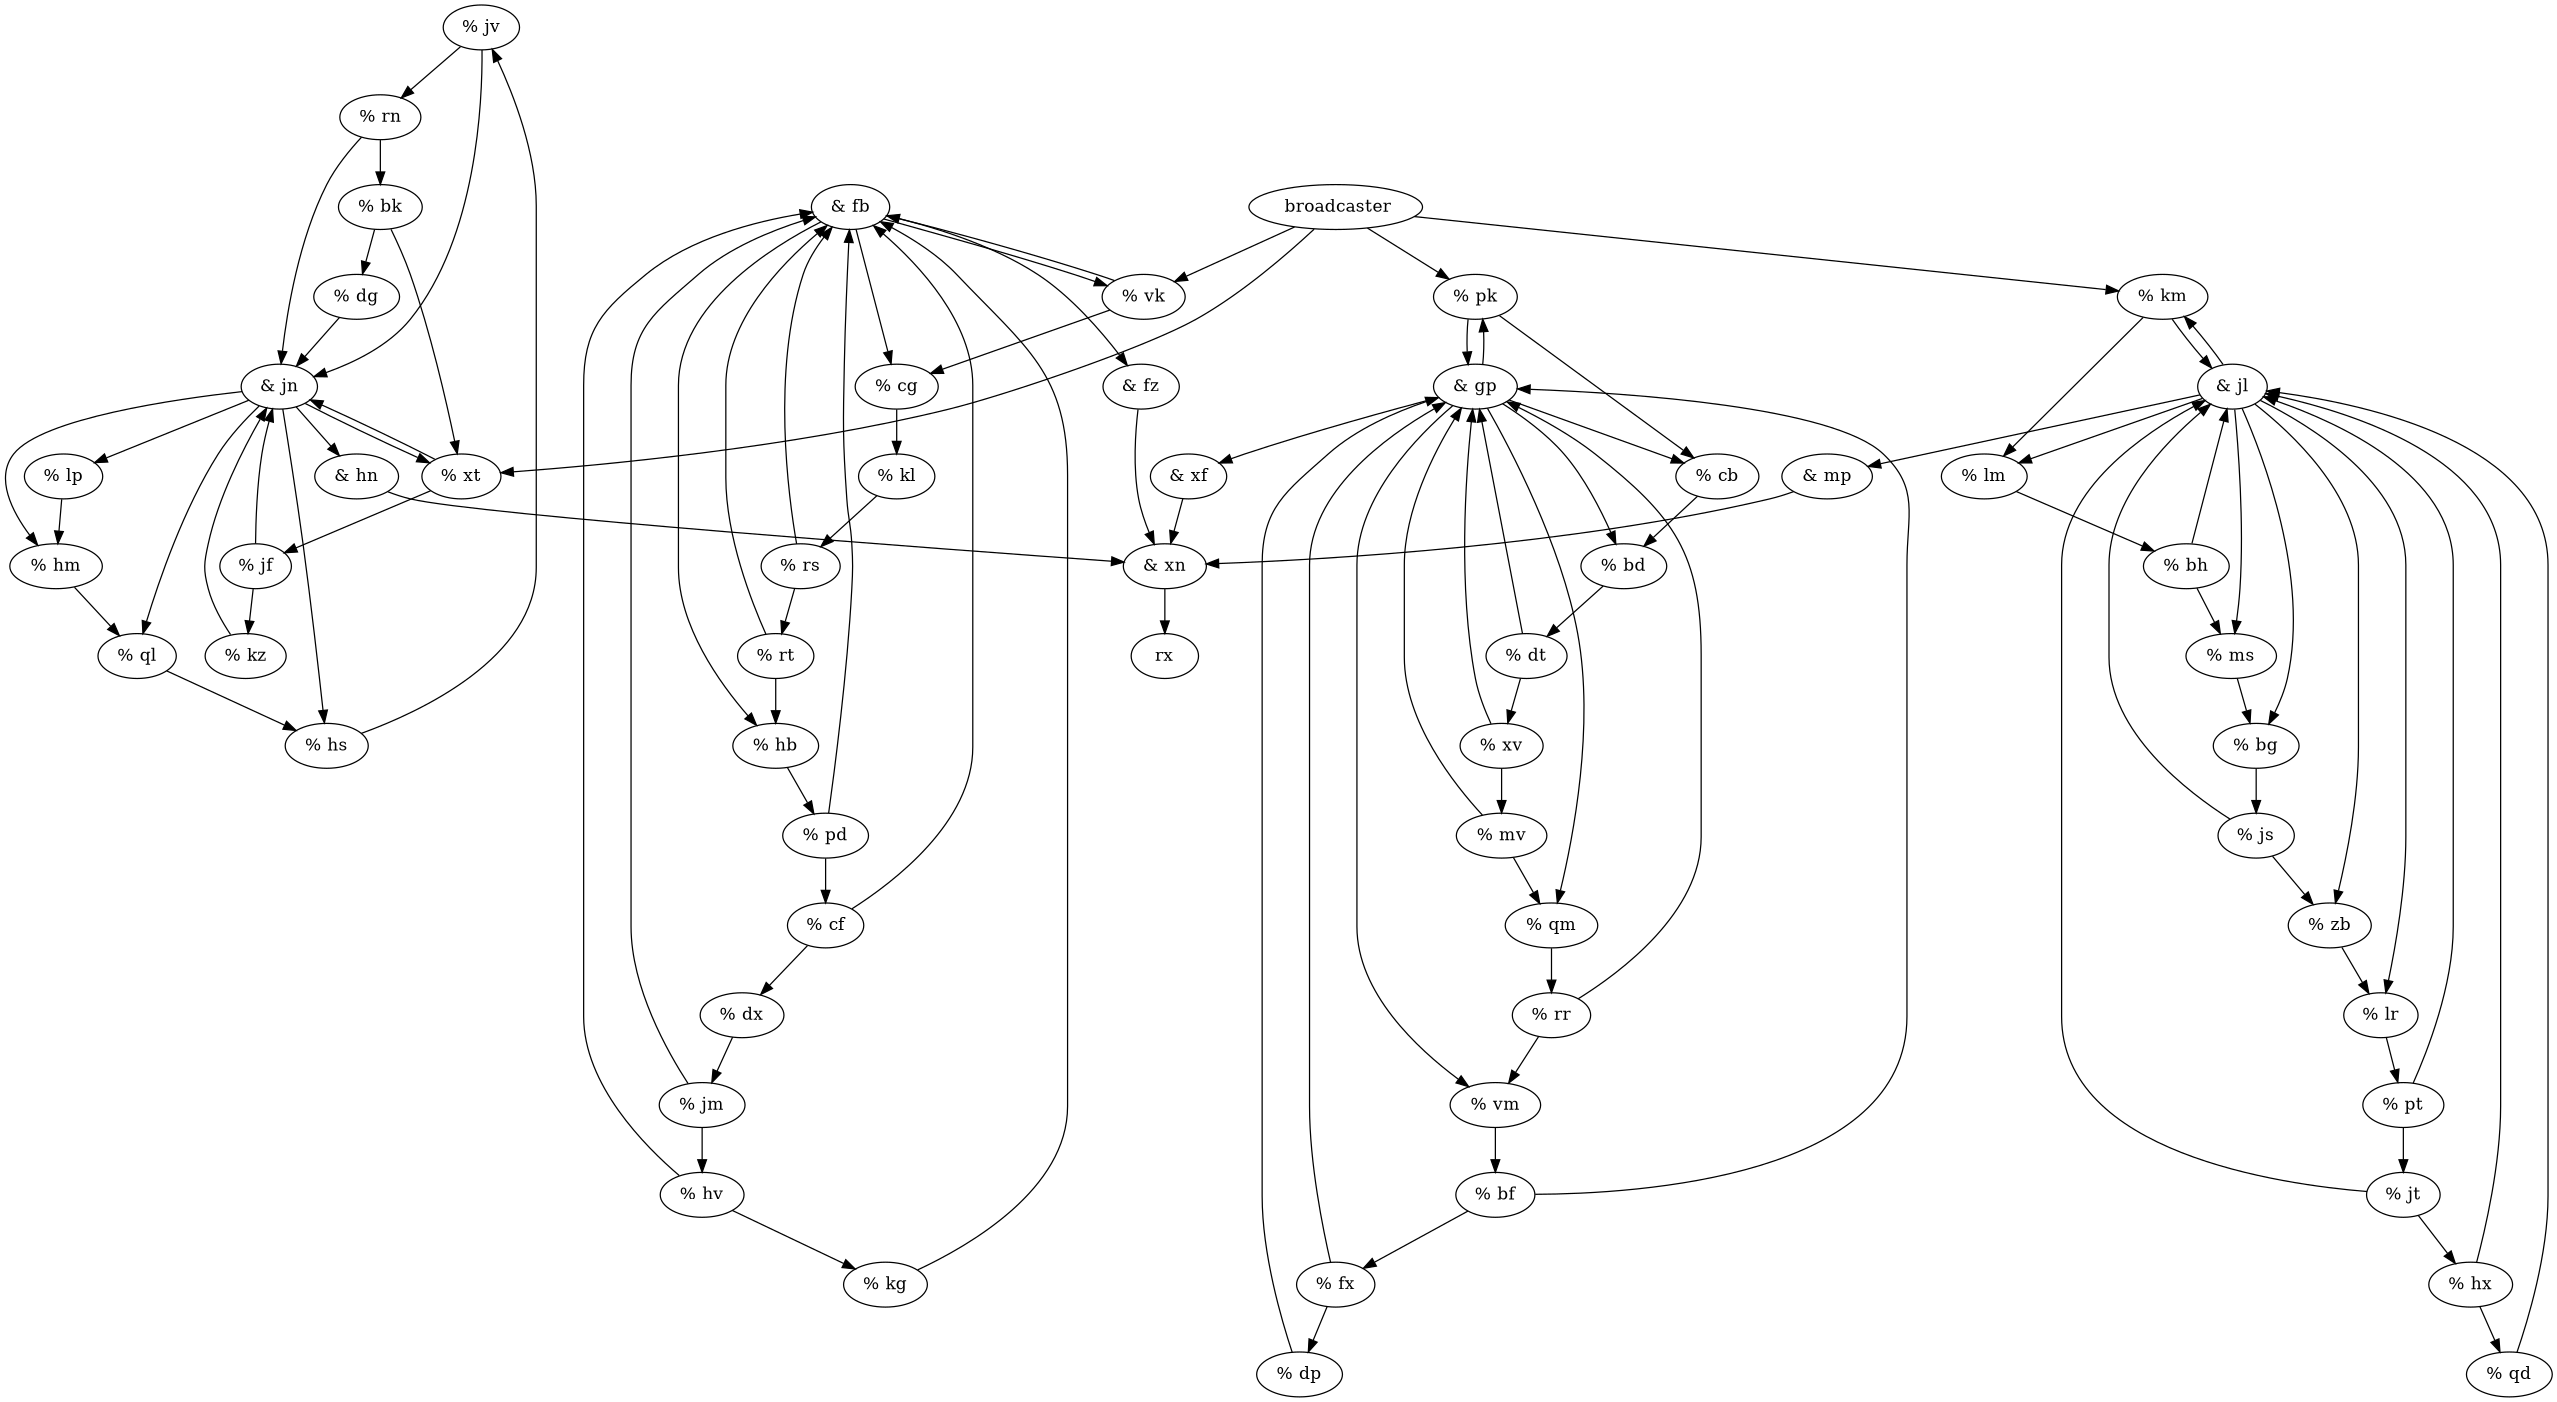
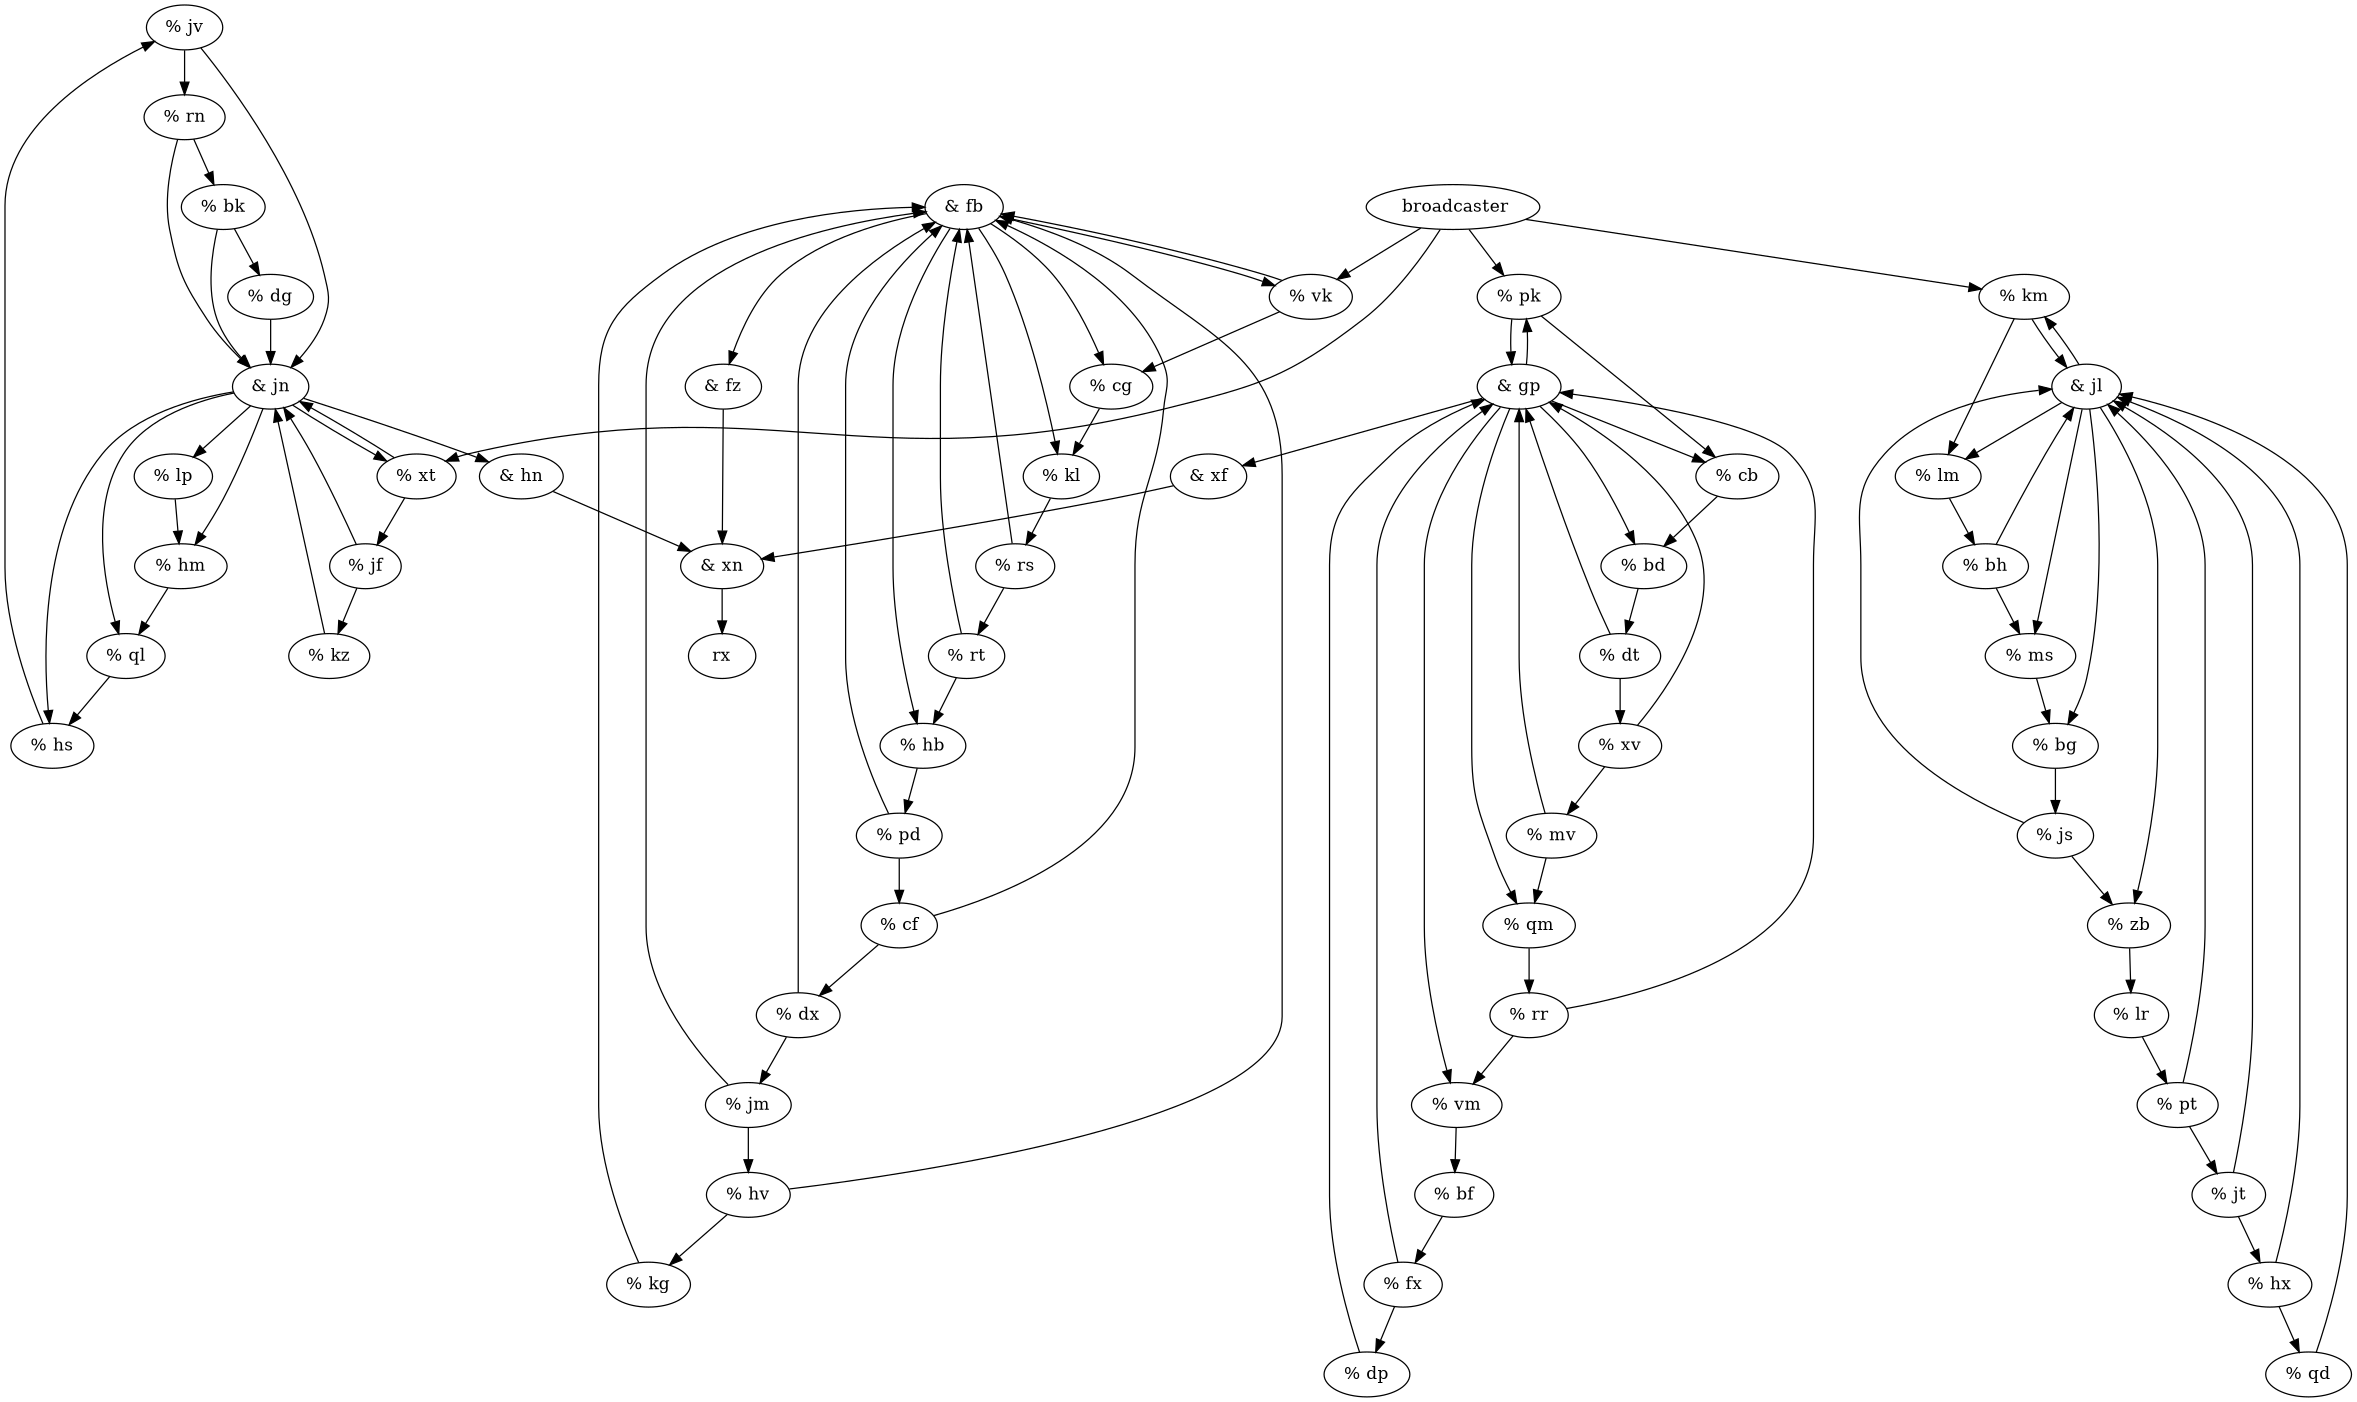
none -> (1026, 331)
(429, 333) -> (212, 297)
(1827, 476) -> none
none -> (798, 584)
(2406, 658) -> none
(1907, 776) -> none
